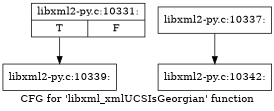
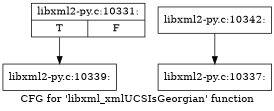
(215, 45) -> (215, 45)
